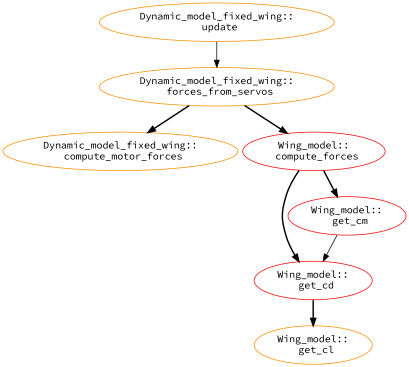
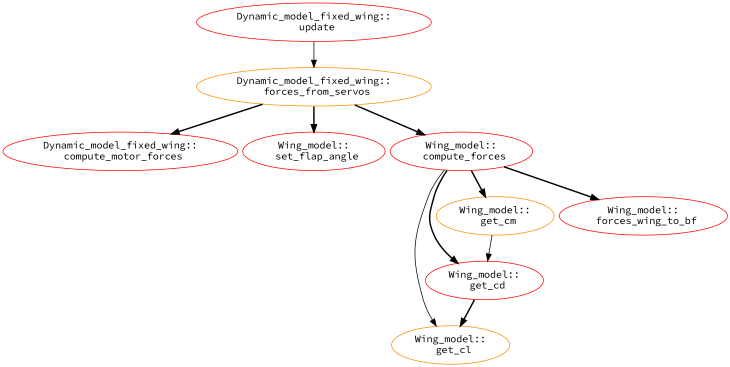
(217, 22) -> (314, 22)
(120, 151) -> (120, 151)
none -> (314, 151)
(347, 216) -> (495, 216)
none -> (643, 216)
none -> (416, 243)
